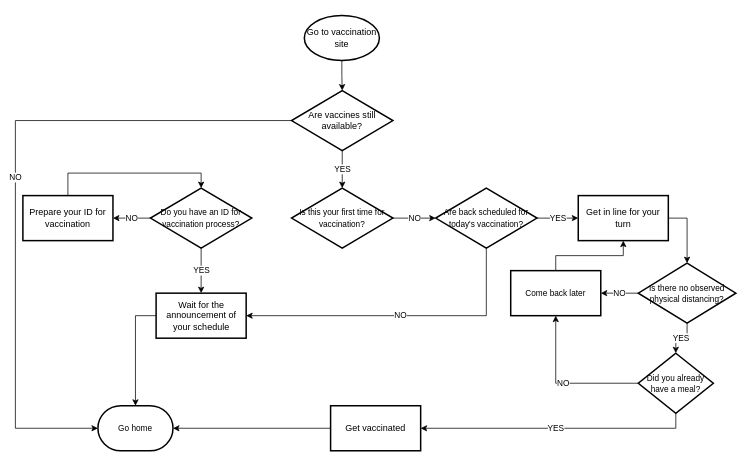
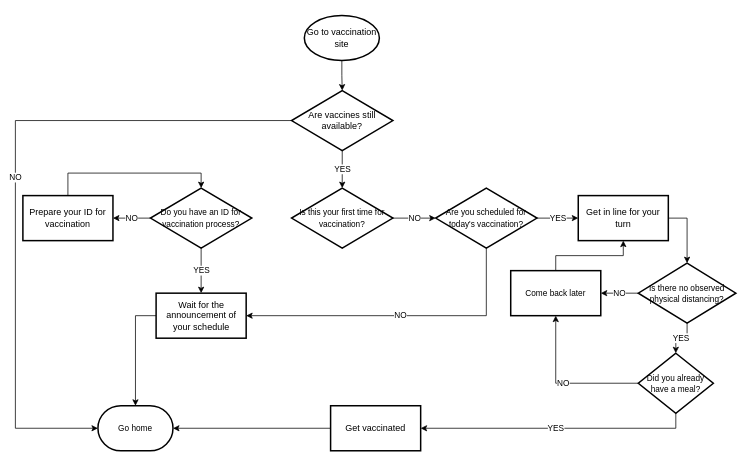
(486, 218) -> (486, 218)
